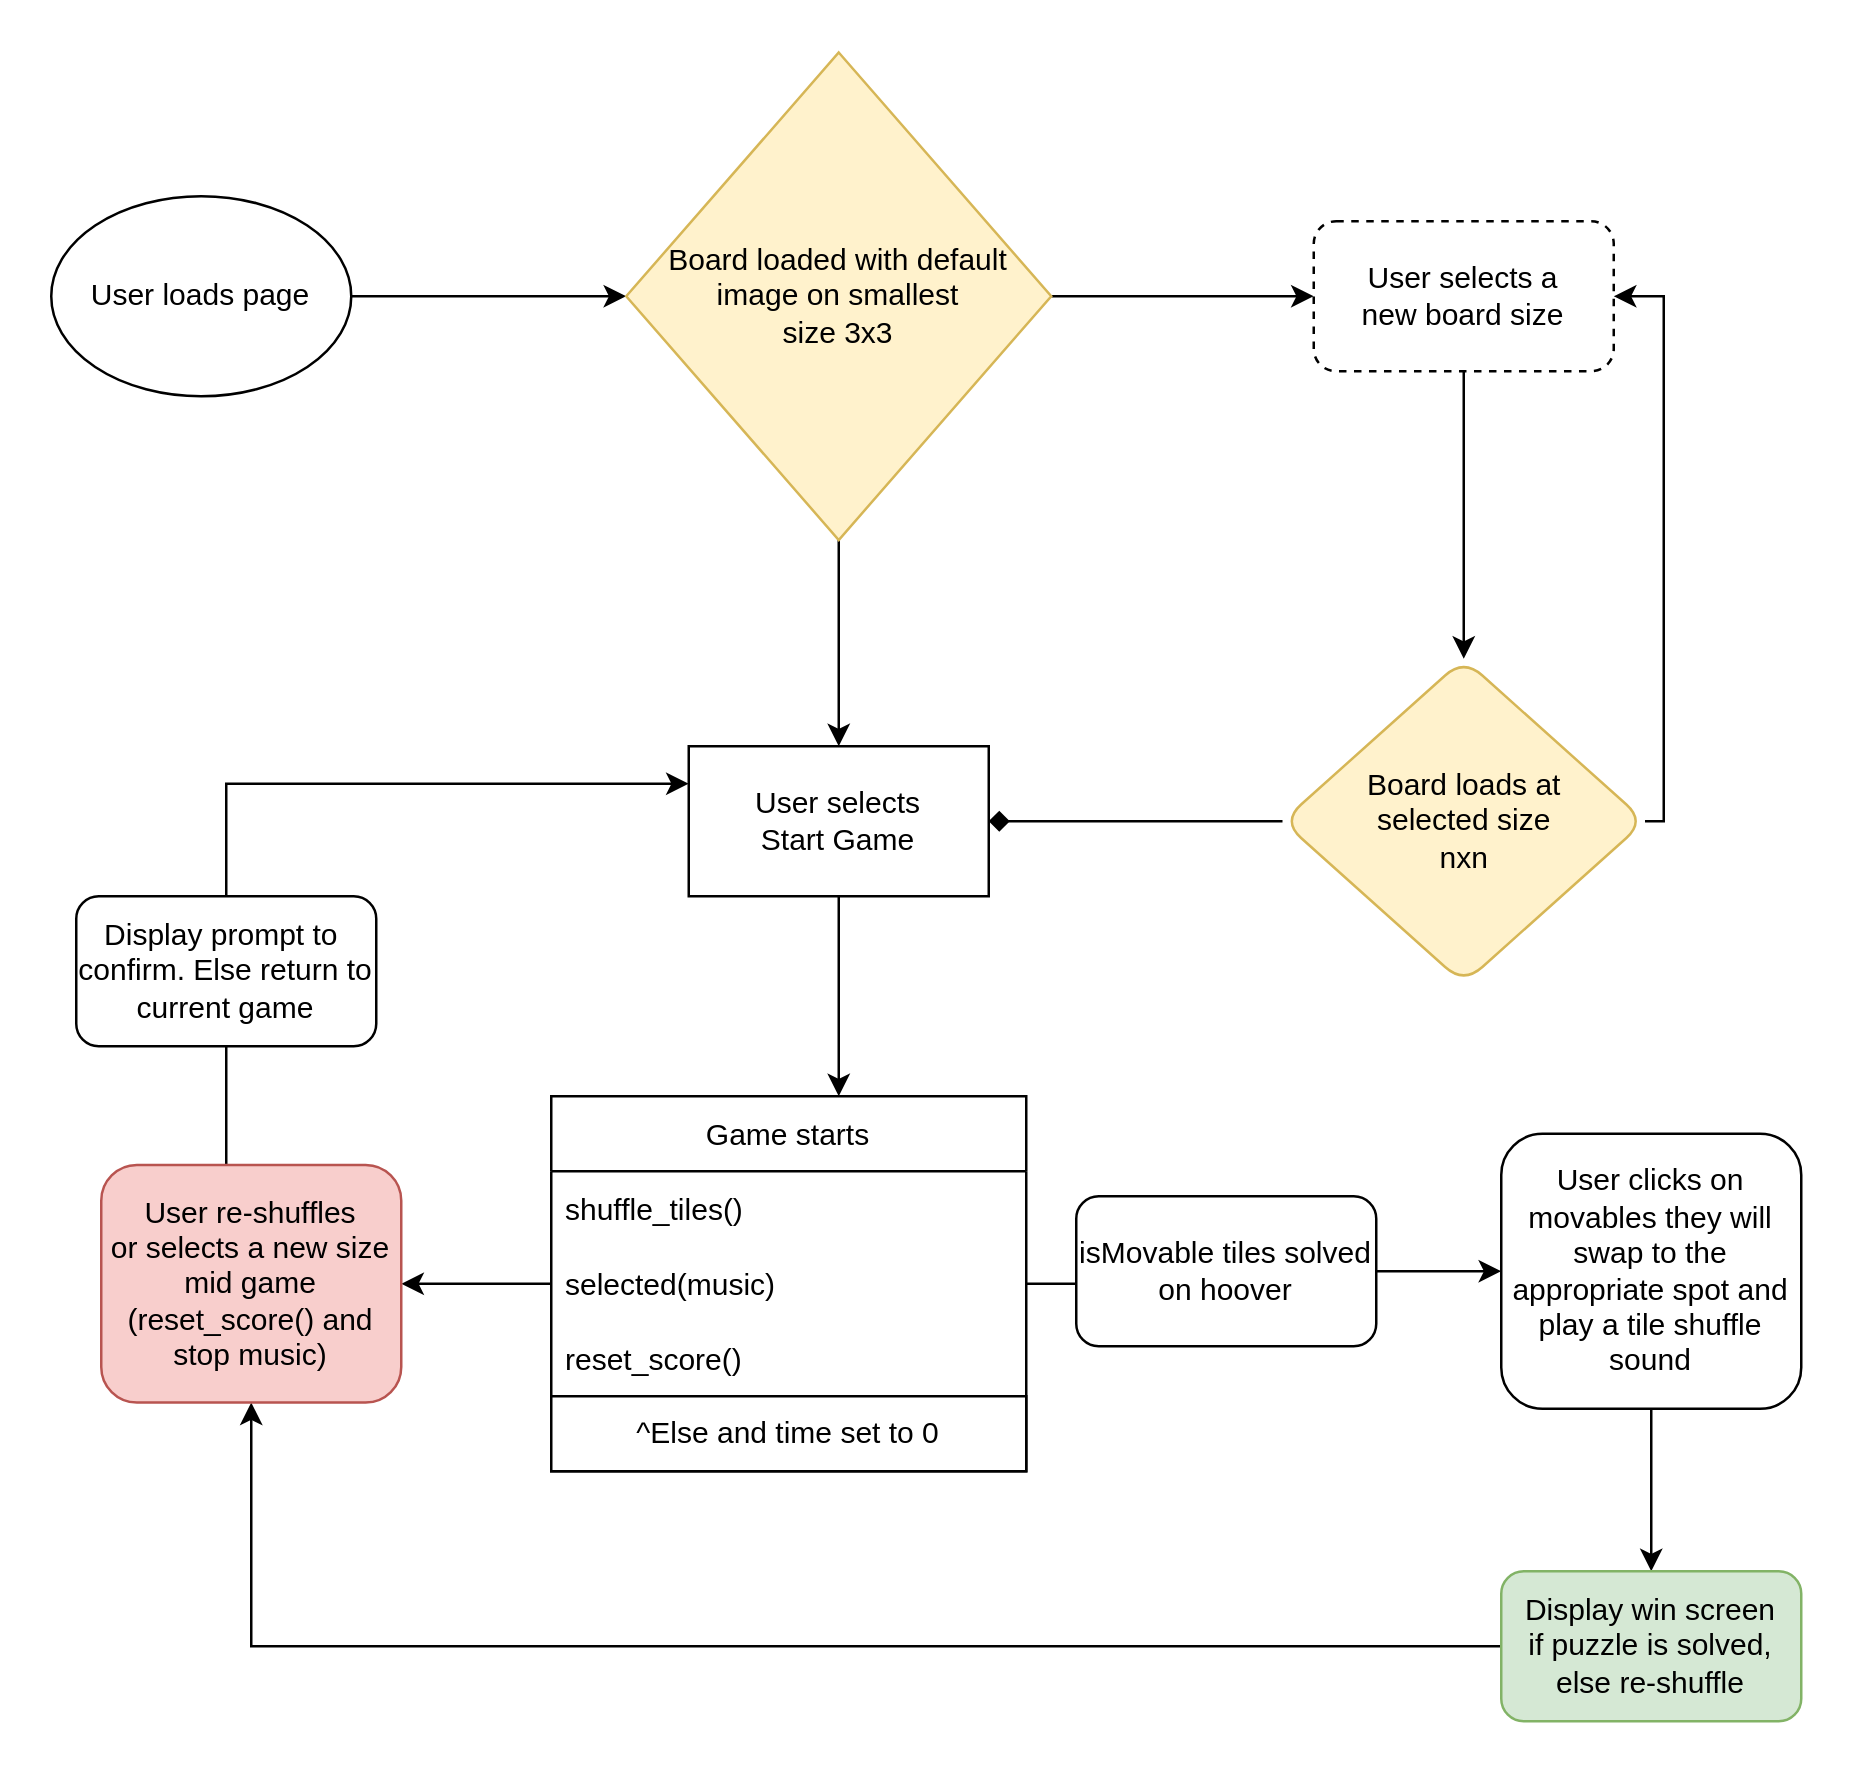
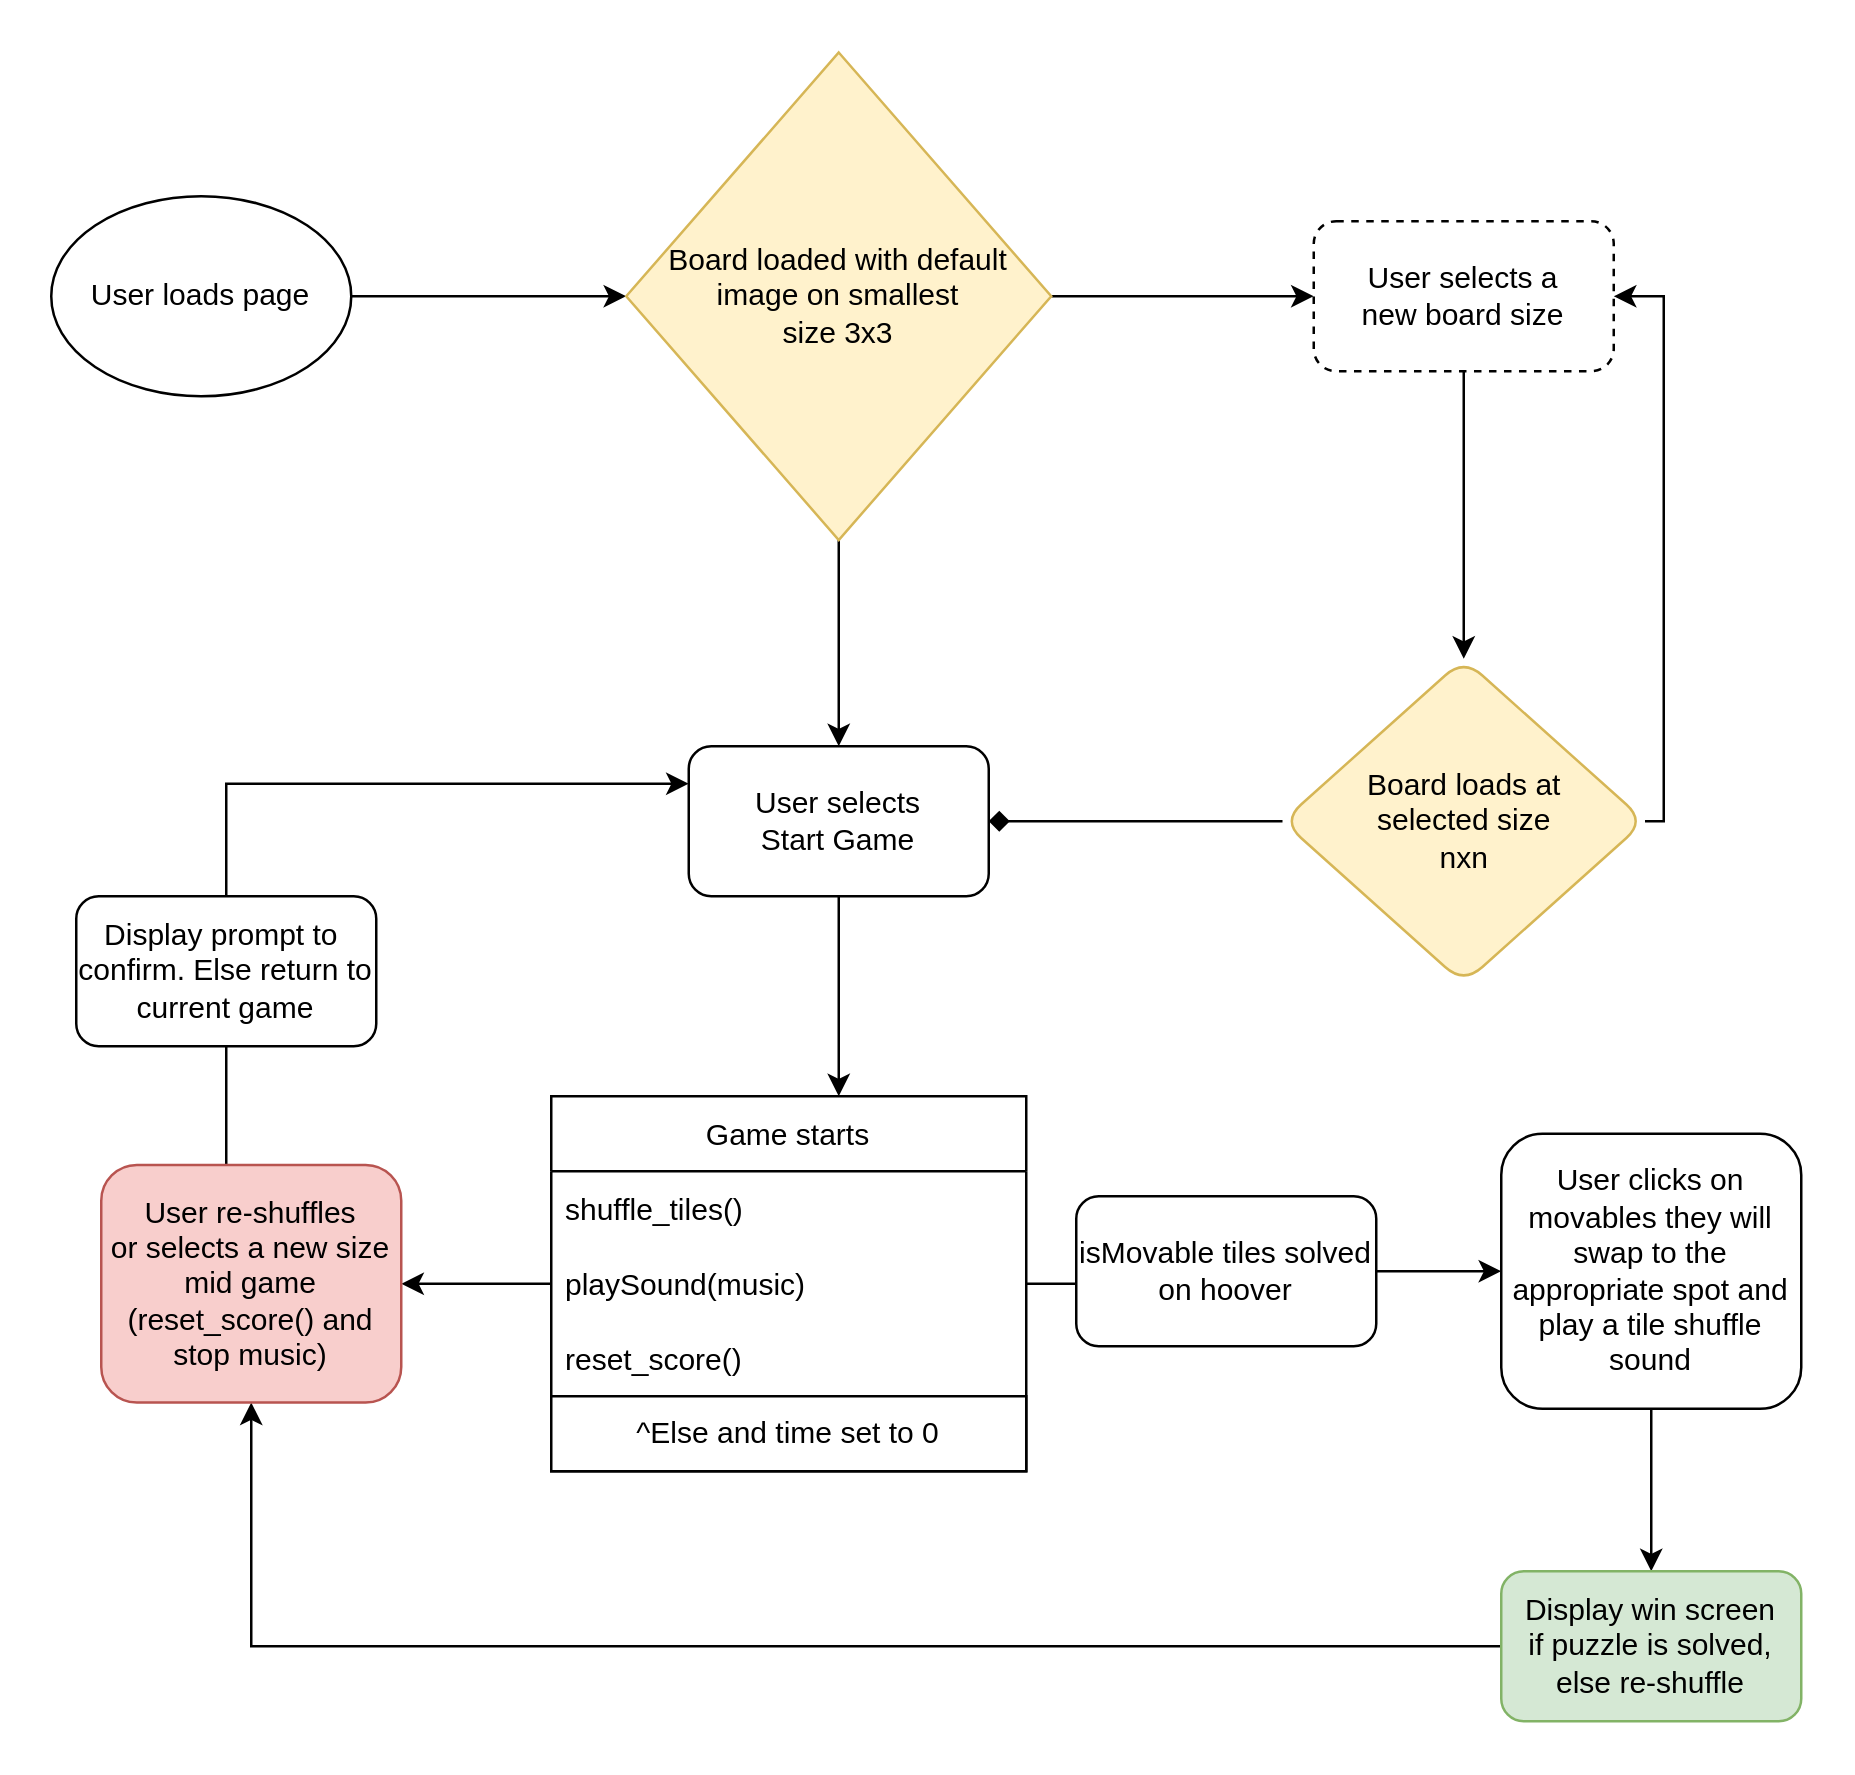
(839, 821) -> (839, 821)
(683, 1285) -> (692, 1285)
